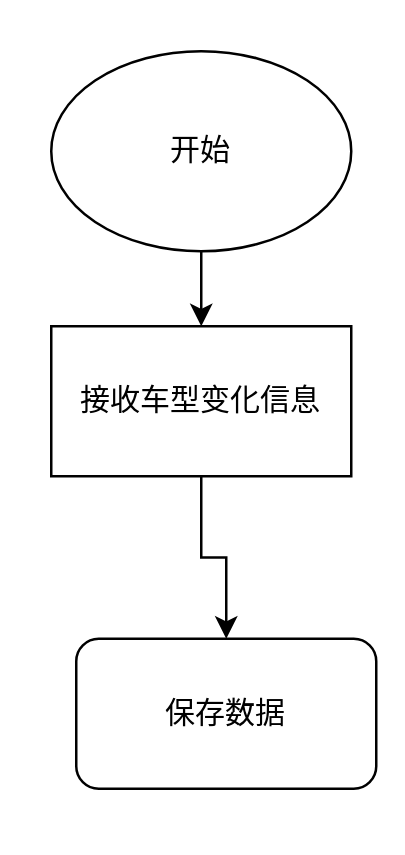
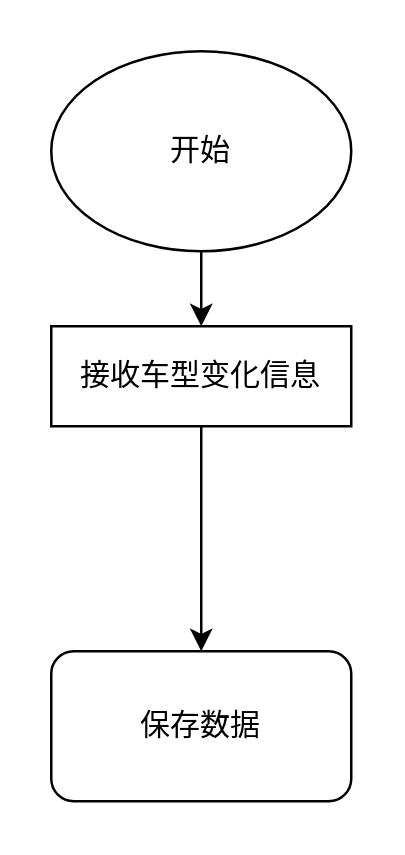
(201, 401) -> (201, 376)
(226, 714) -> (201, 726)
